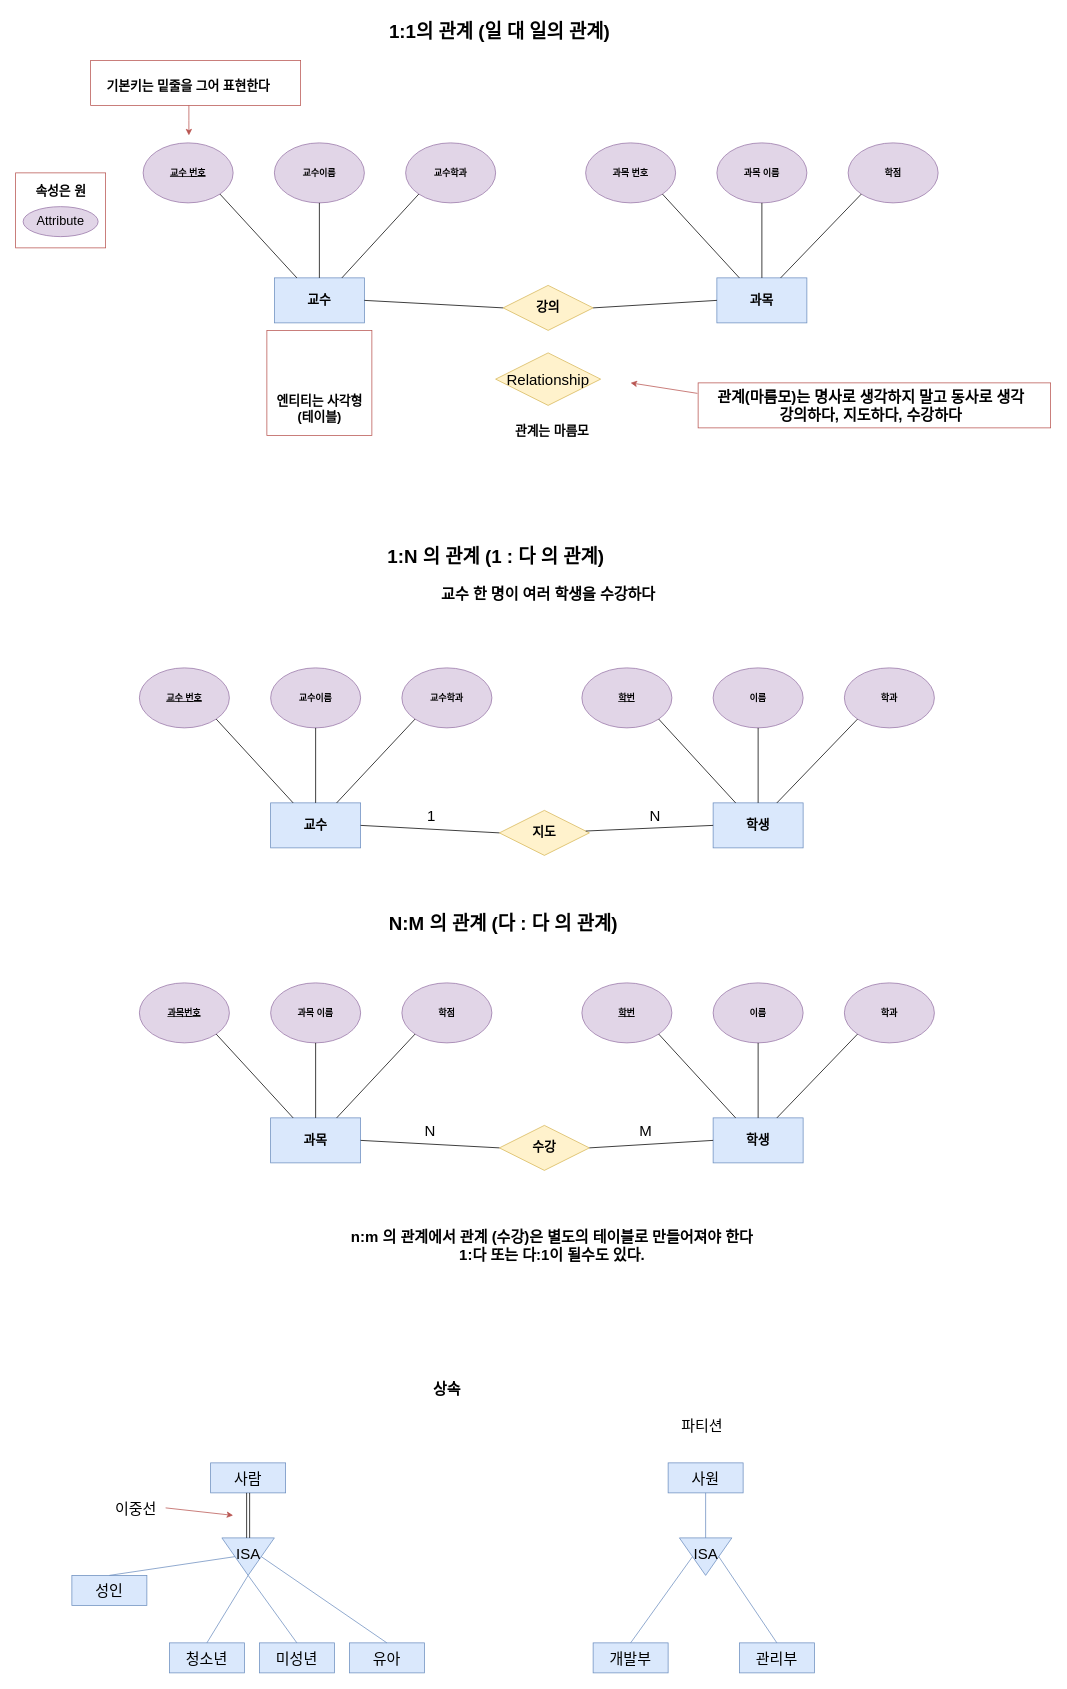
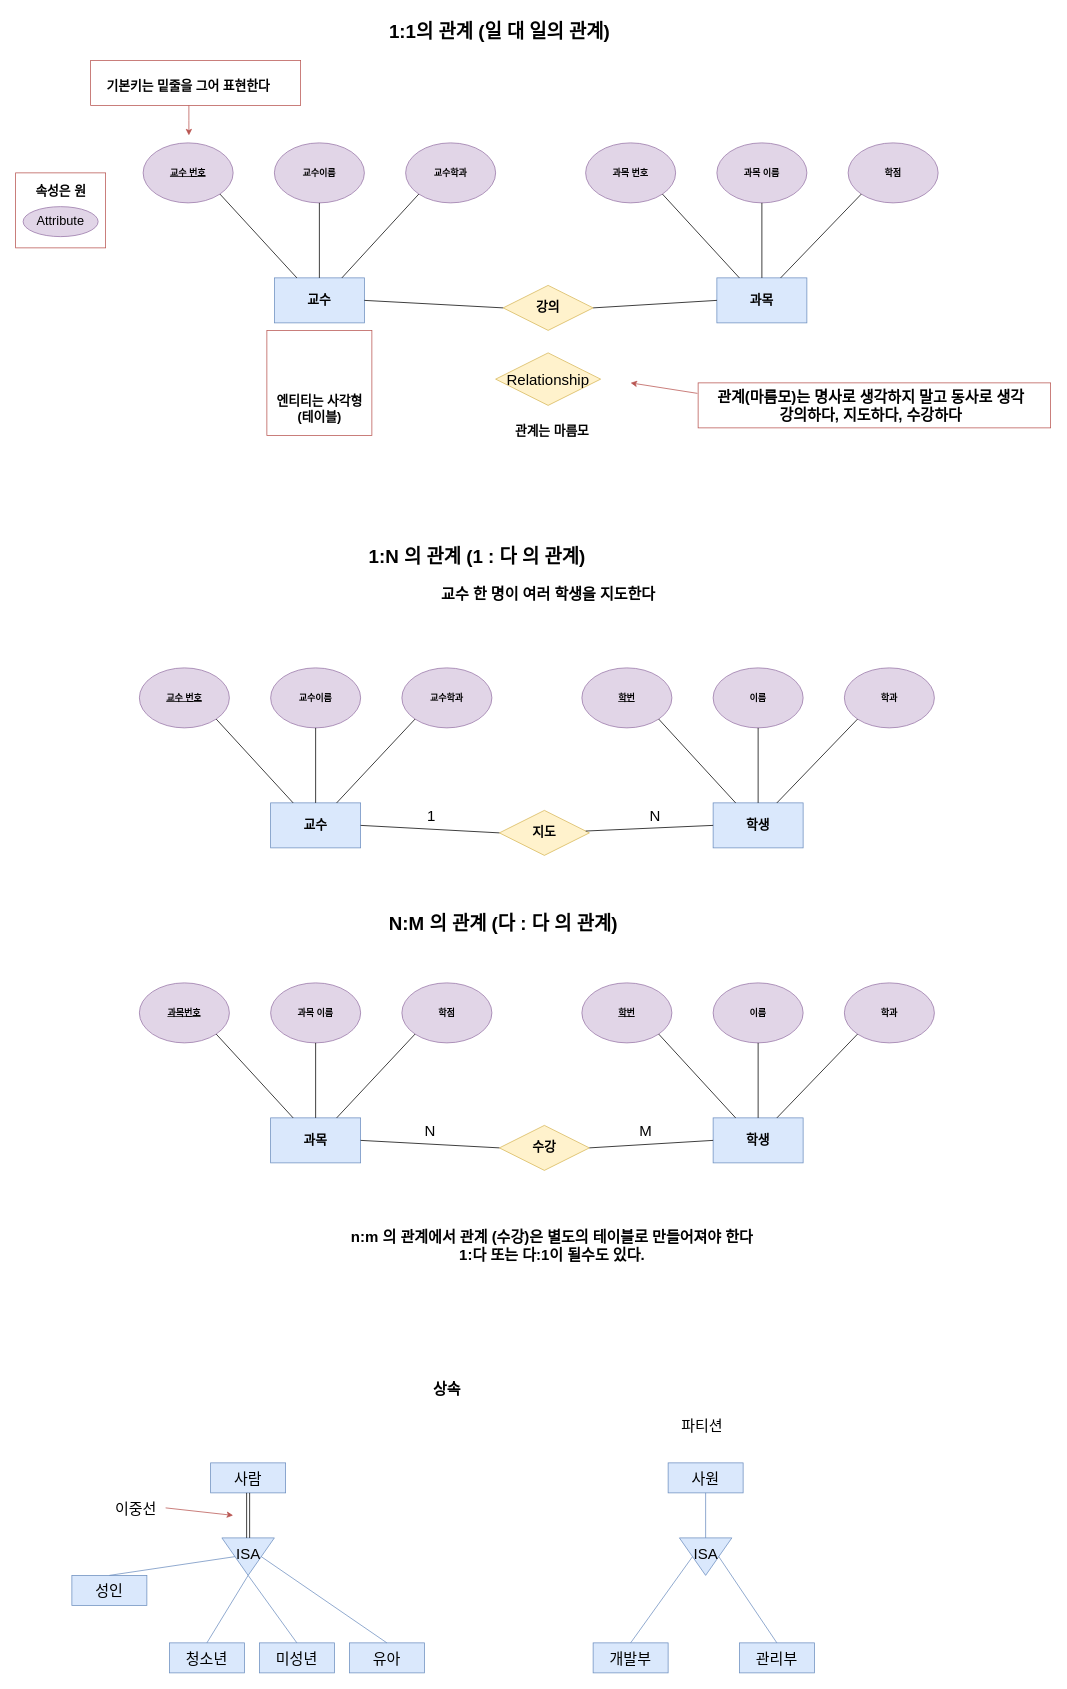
(495, 555) -> (477, 555)
(548, 593) -> (548, 593)
